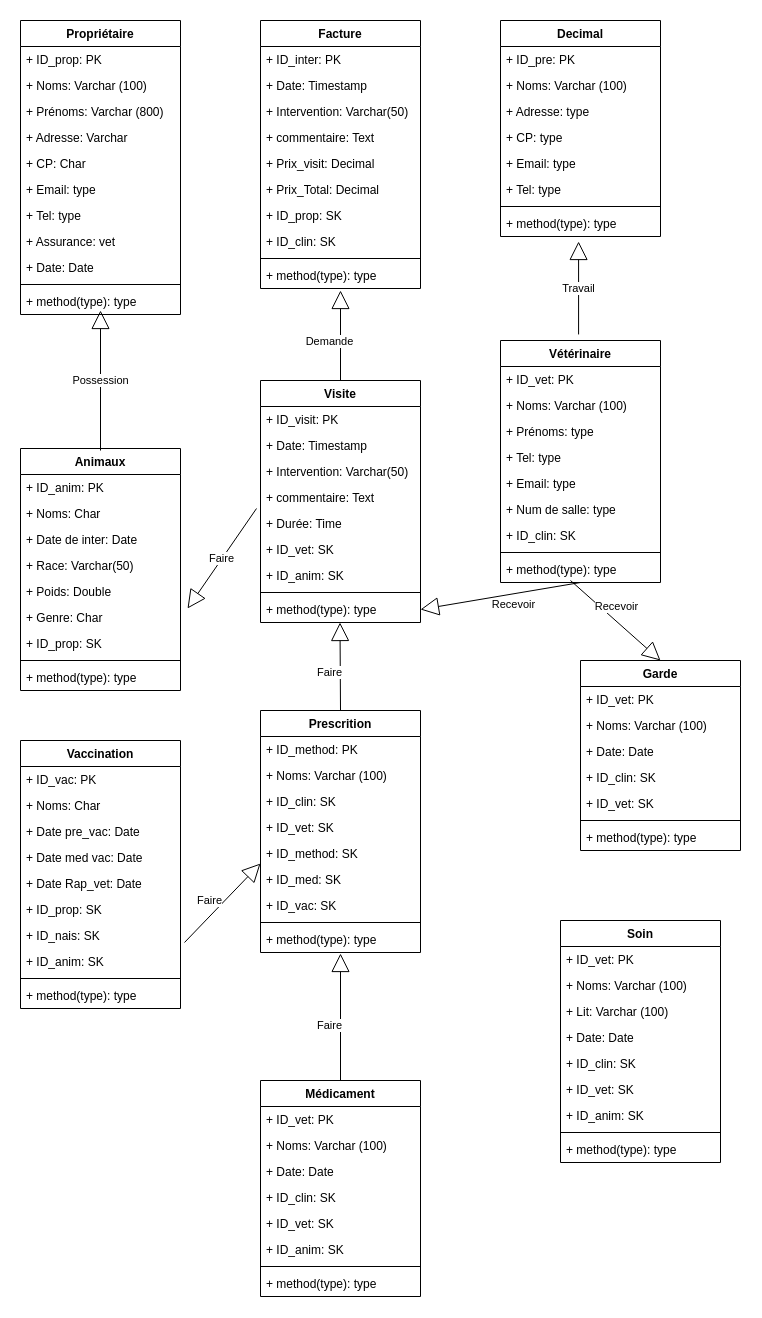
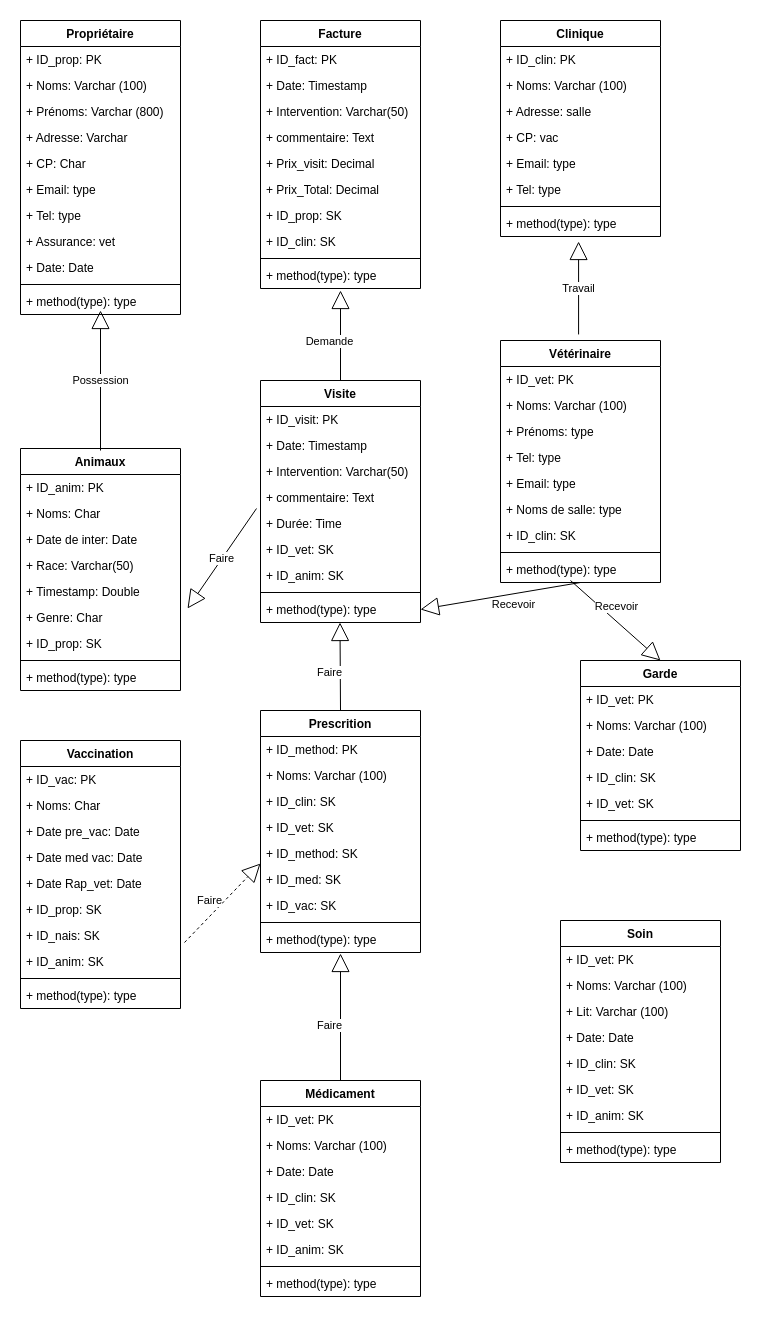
(580, 34) -> (580, 34)
(307, 60) -> (305, 60)
(542, 60) -> (542, 60)
(552, 112) -> (552, 112)
(535, 138) -> (532, 138)
(562, 510) -> (566, 510)
(69, 592) -> (82, 592)
(217, 909) -> (217, 909)
